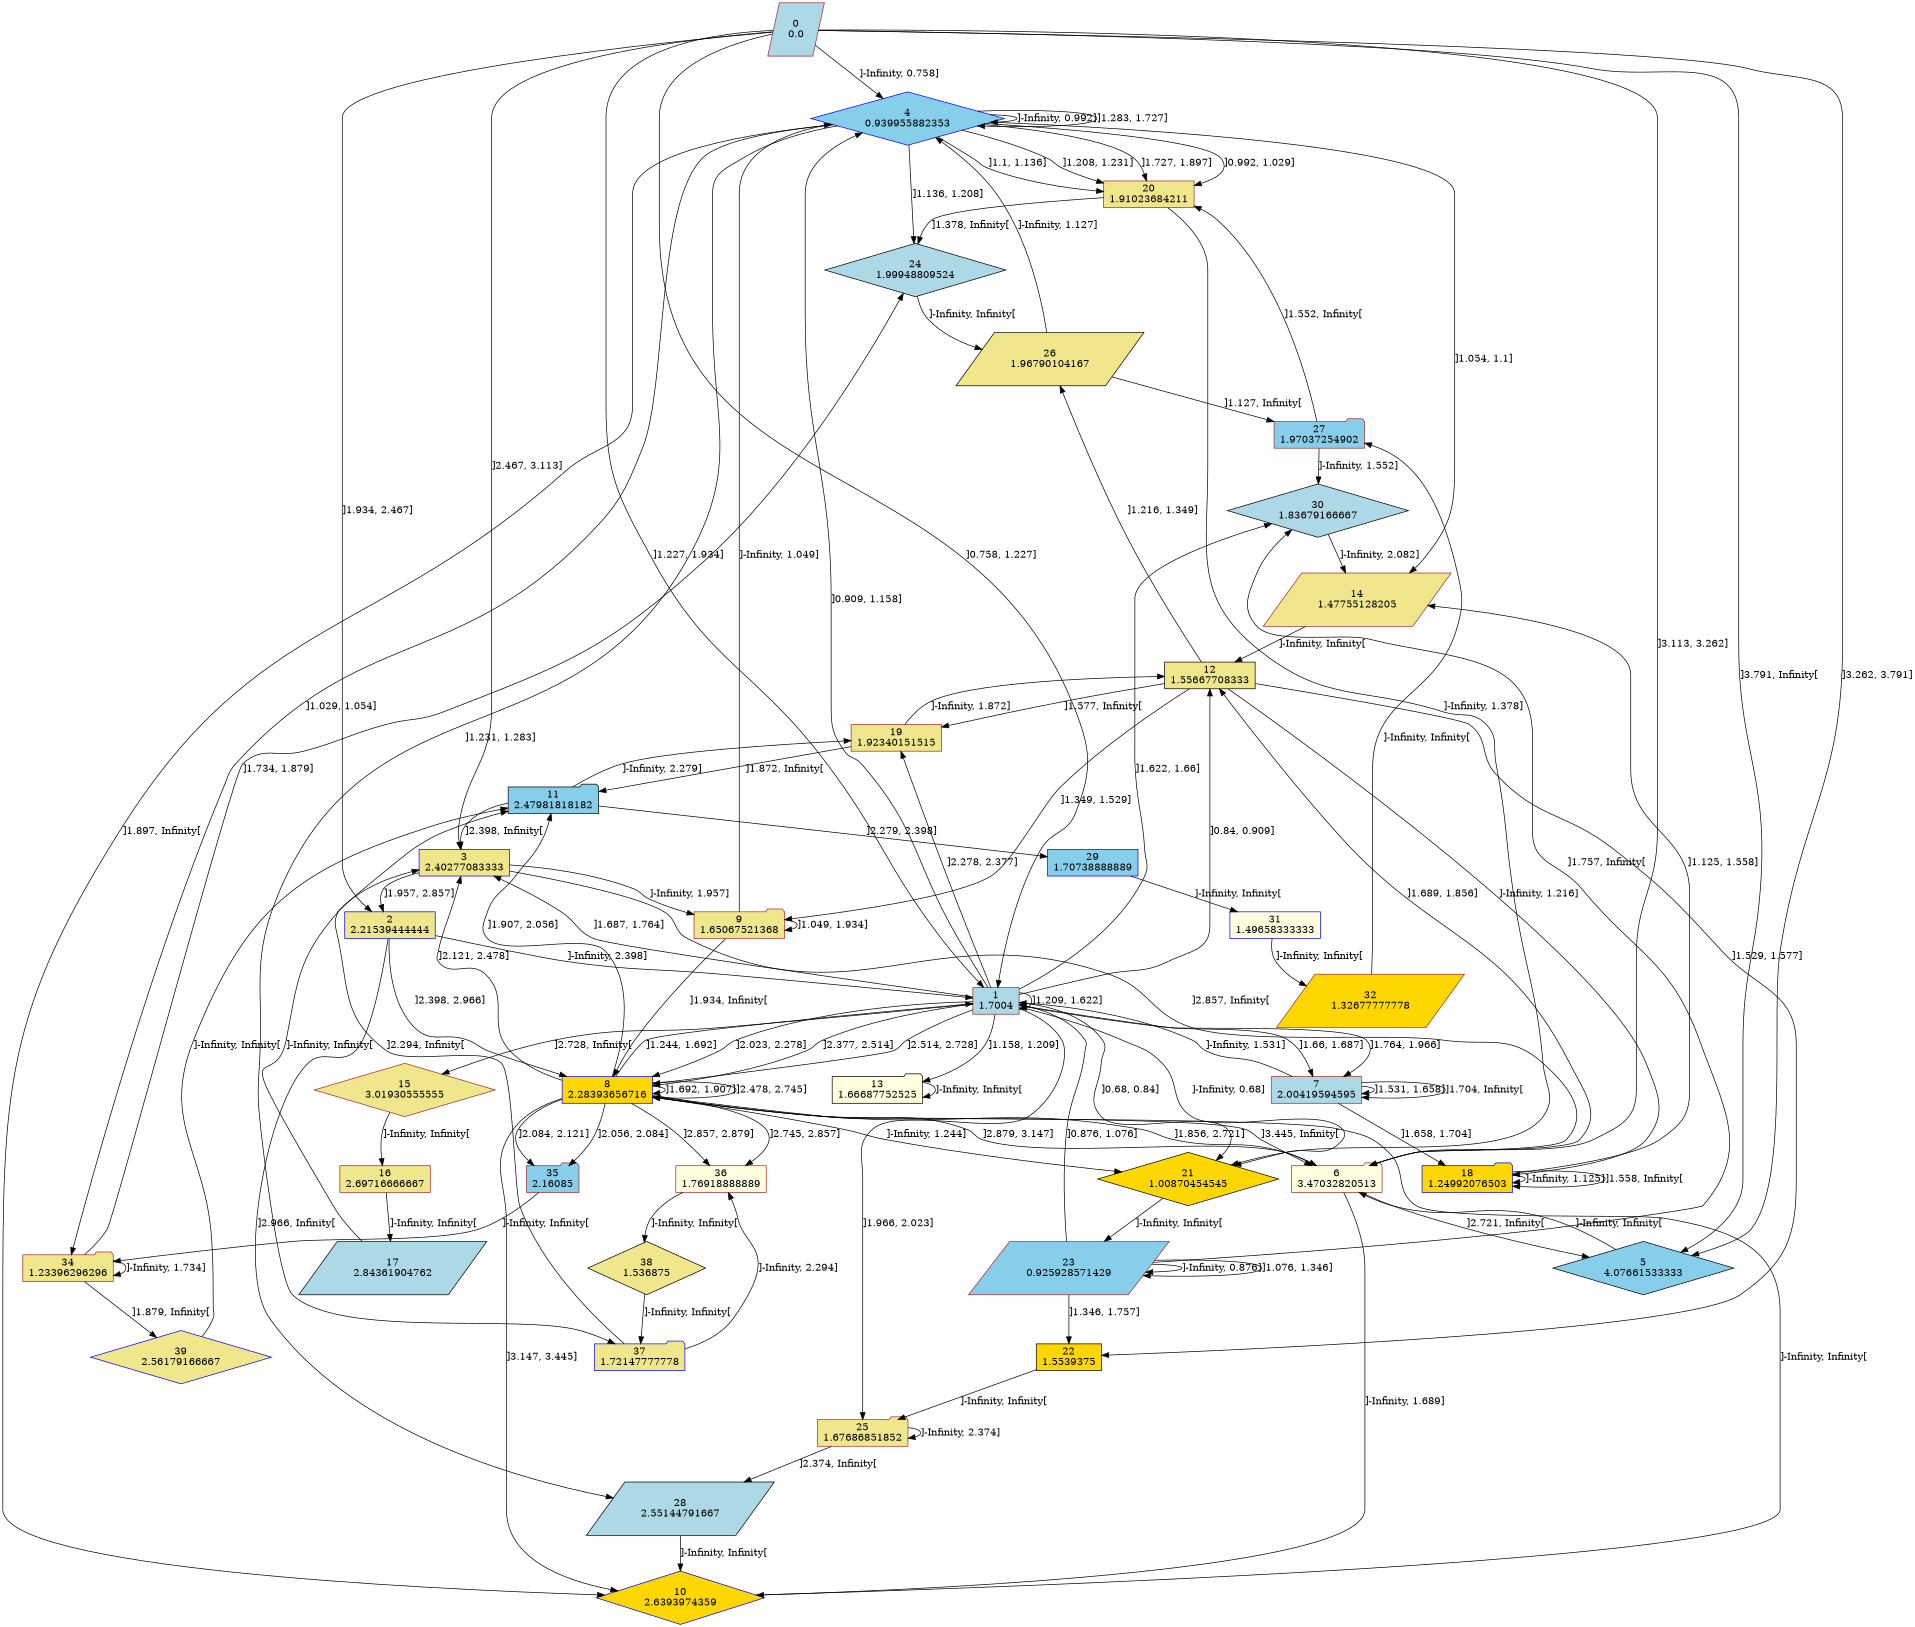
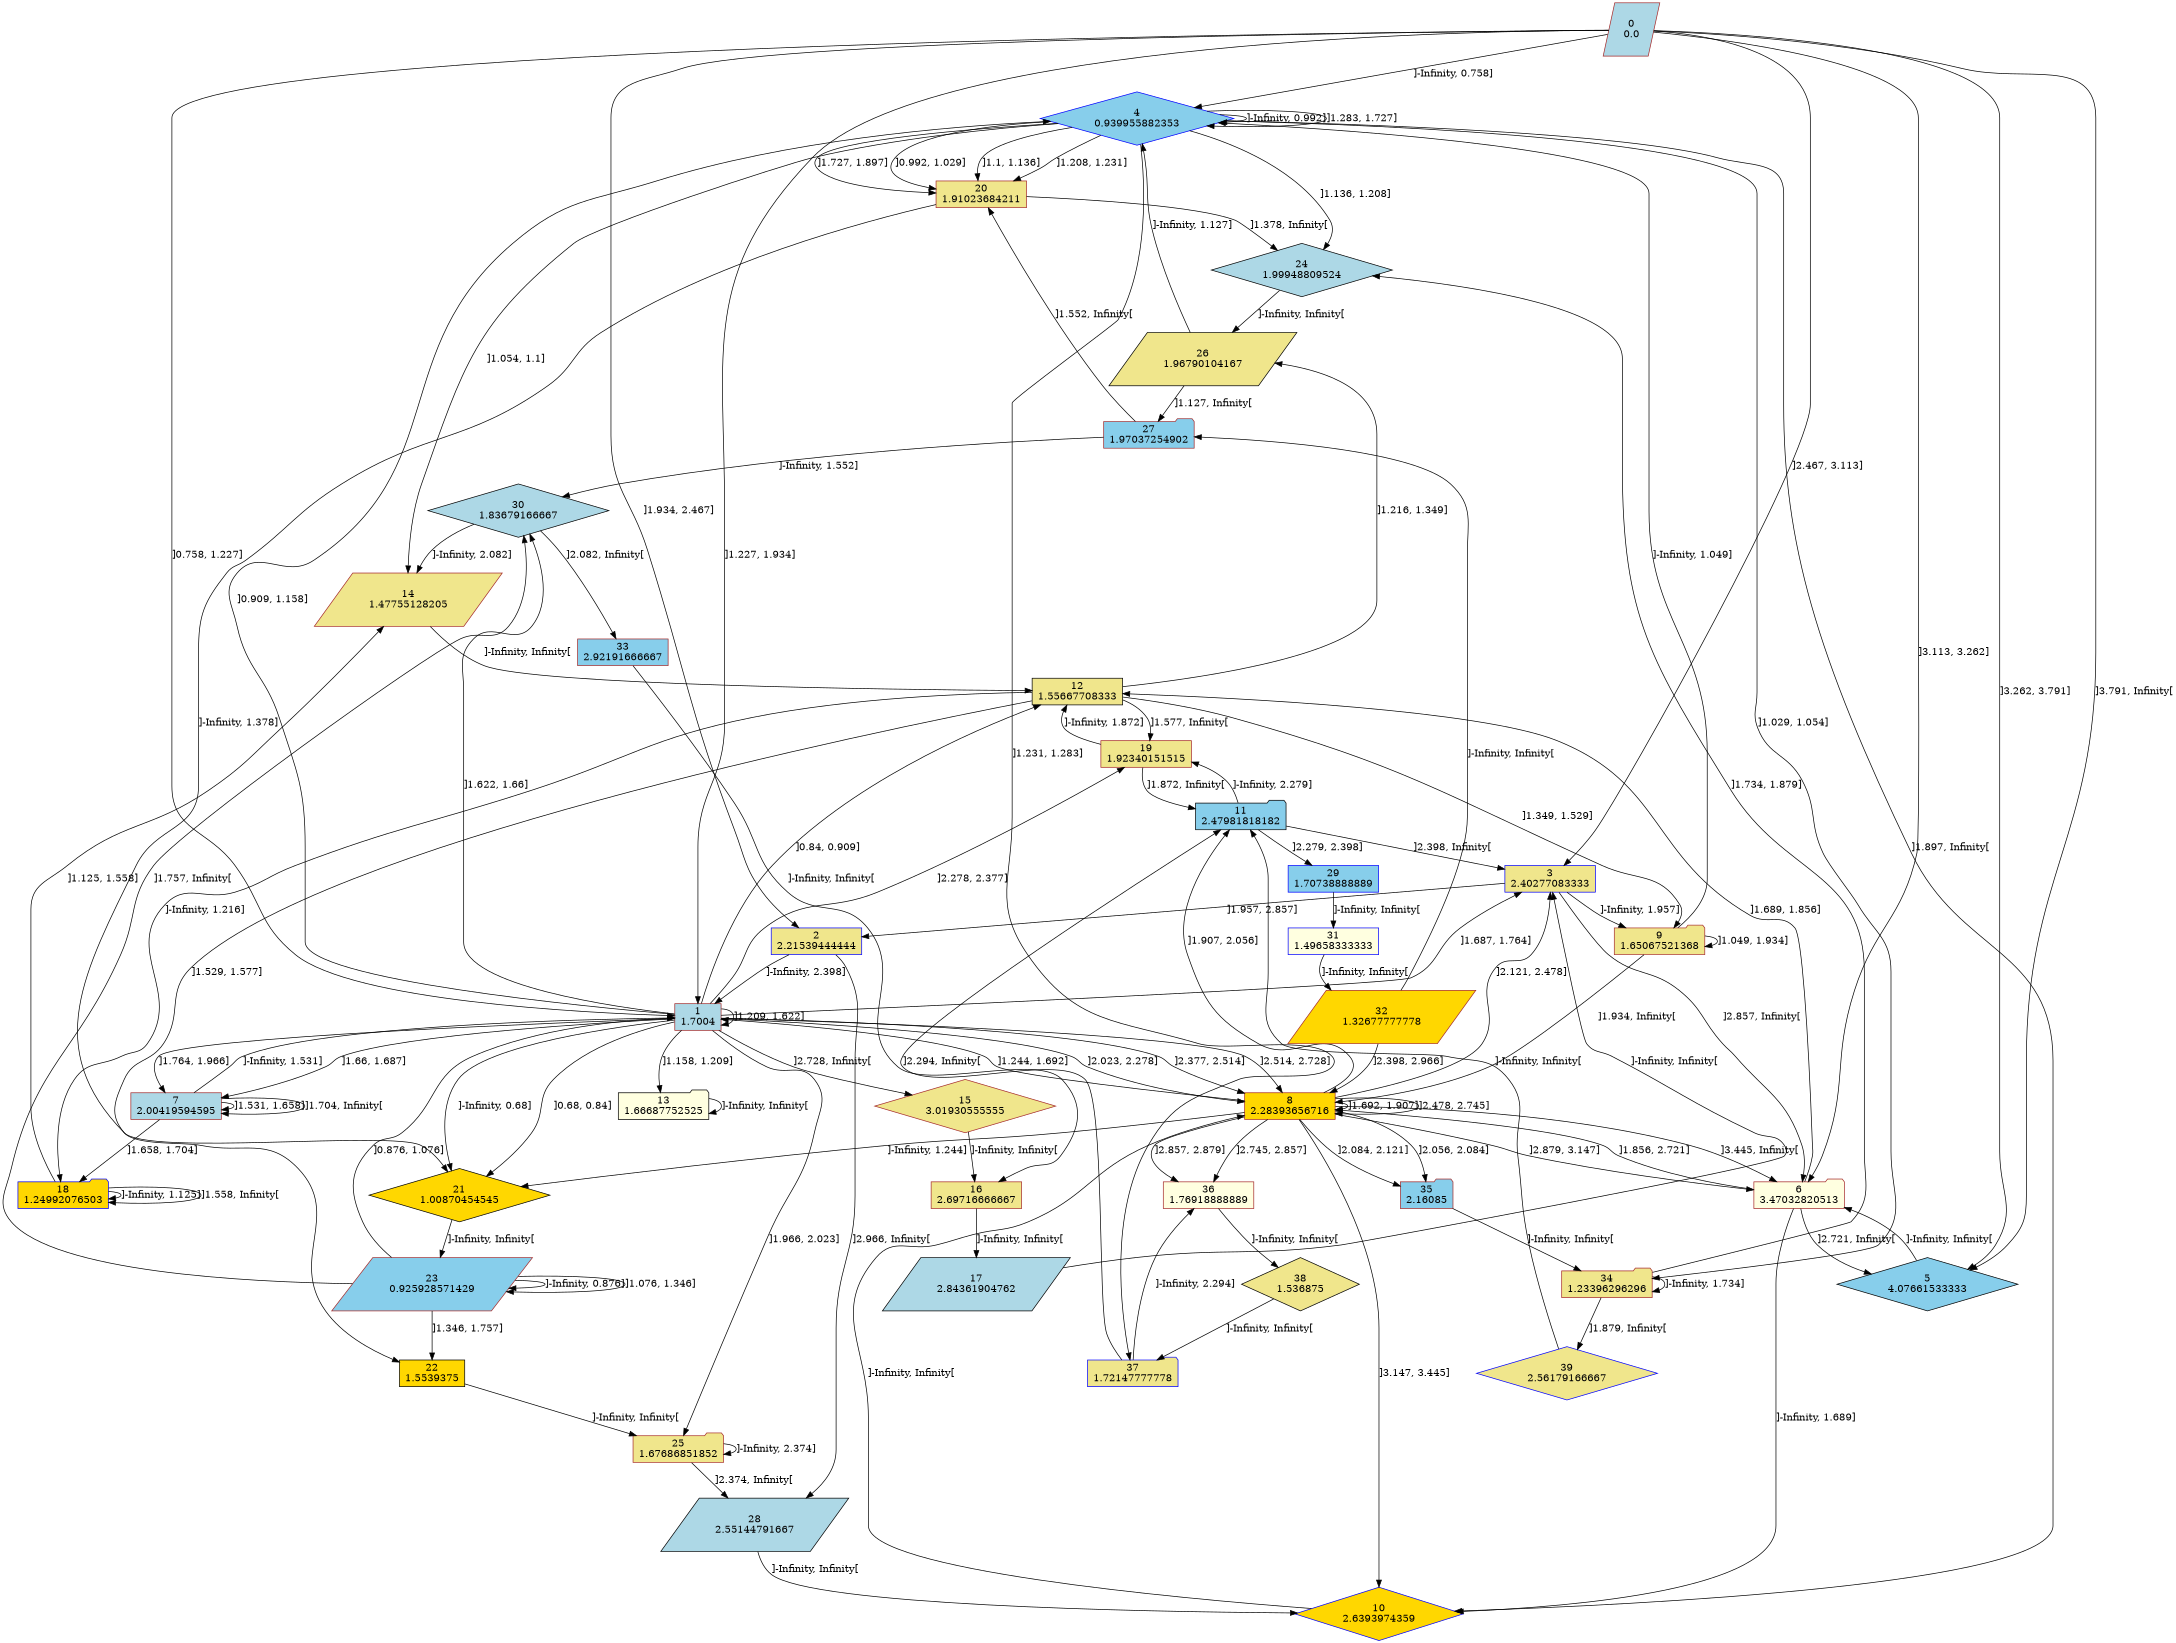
none -> (623, 652)
(442, 1037) -> (1363, 1071)
(607, 1090) -> (1290, 1106)
